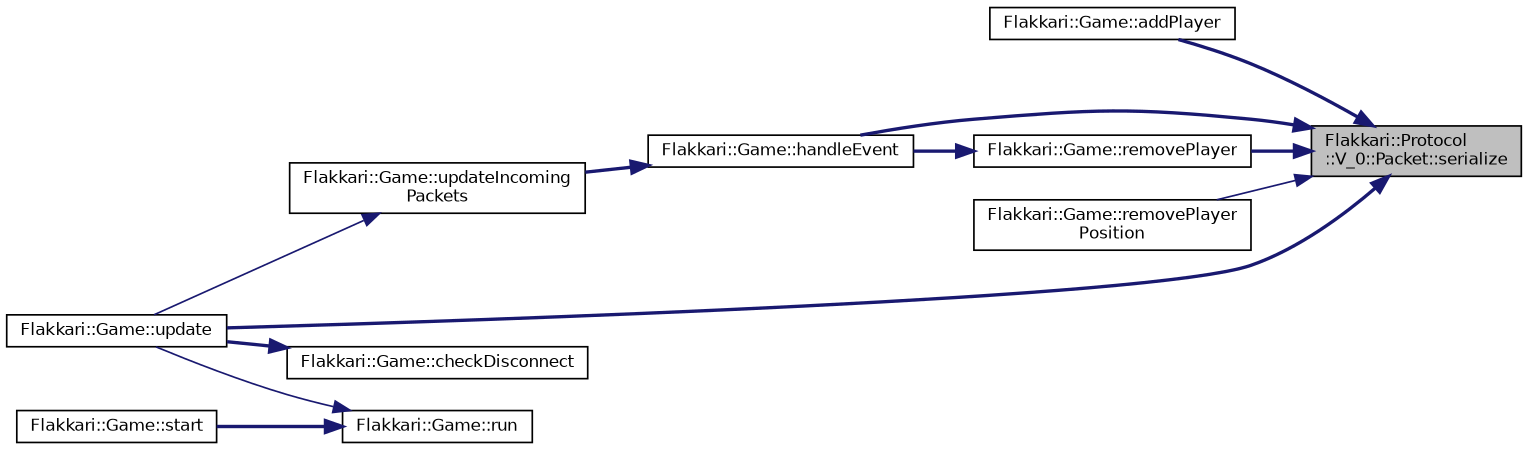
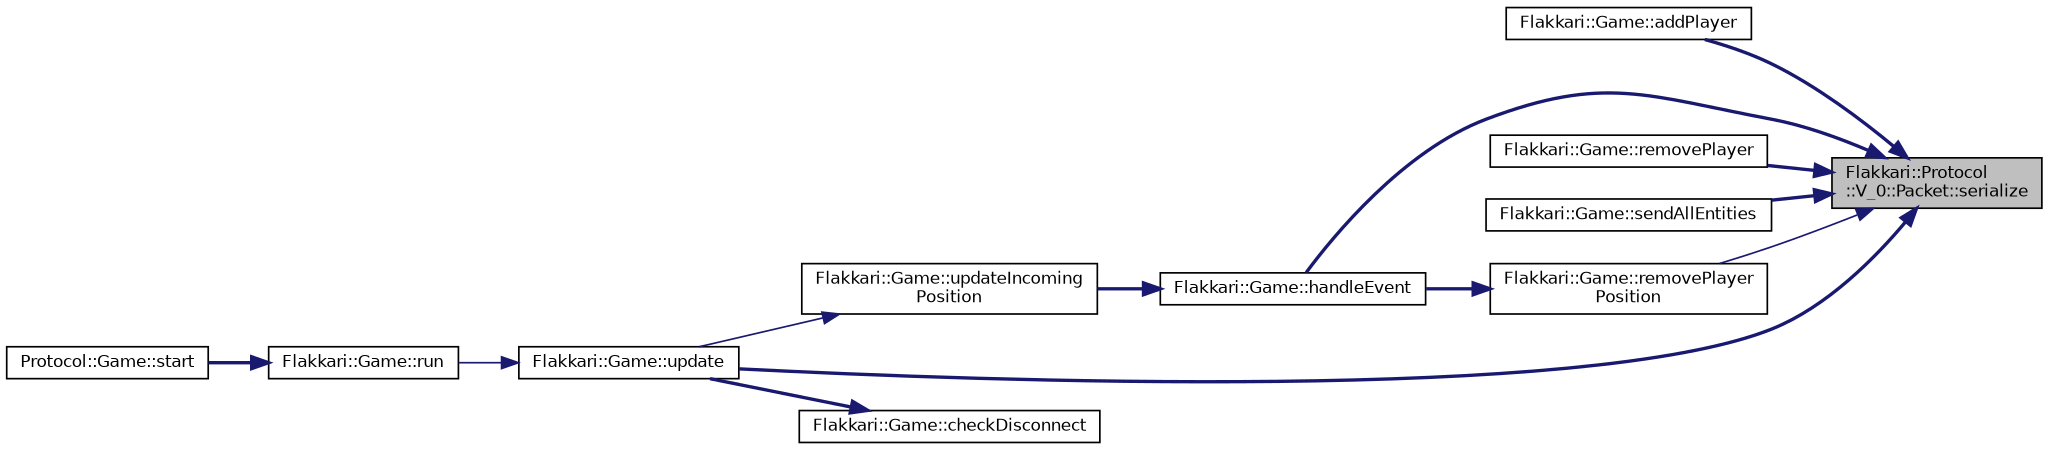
(935, 151) -> (1450, 289)
(437, 188) -> (950, 289)
none -> (1629, 215)
(244, 380) -> (480, 363)
(117, 427) -> (107, 363)
